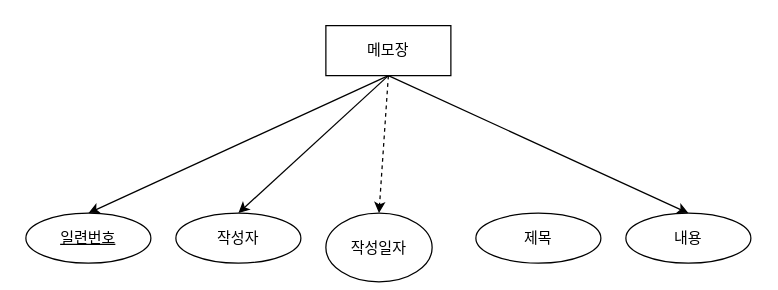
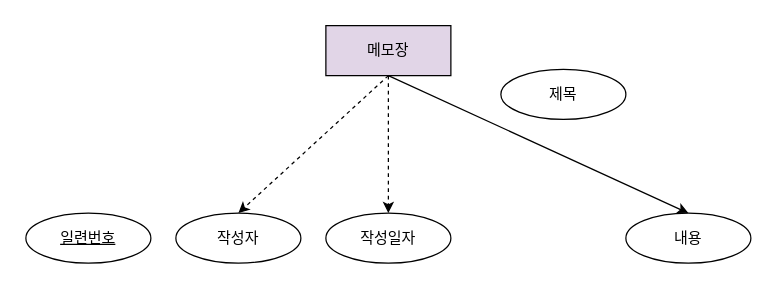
(388, 51) -> (388, 51)
(315, 143) -> (315, 143)
(238, 144) -> none
(538, 238) -> (563, 94)
(379, 248) -> (388, 238)
